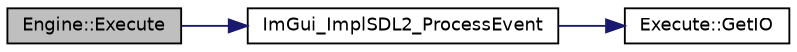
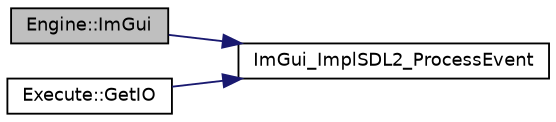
(94, 26) -> (90, 26)
(582, 26) -> (198, 84)
